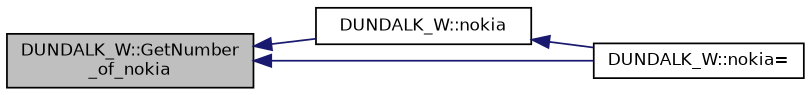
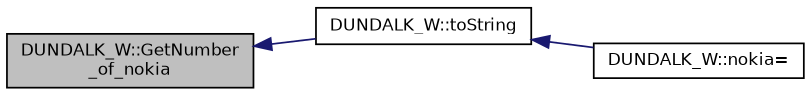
(424, 26) -> (424, 26)
(432, 61) -> none
